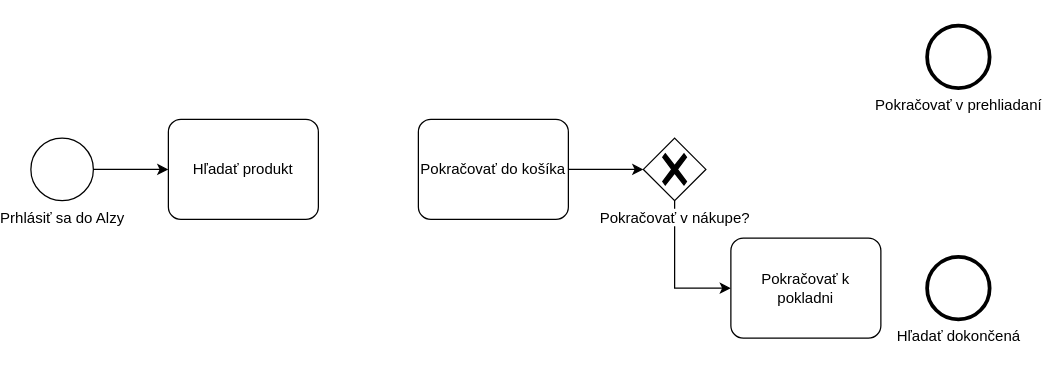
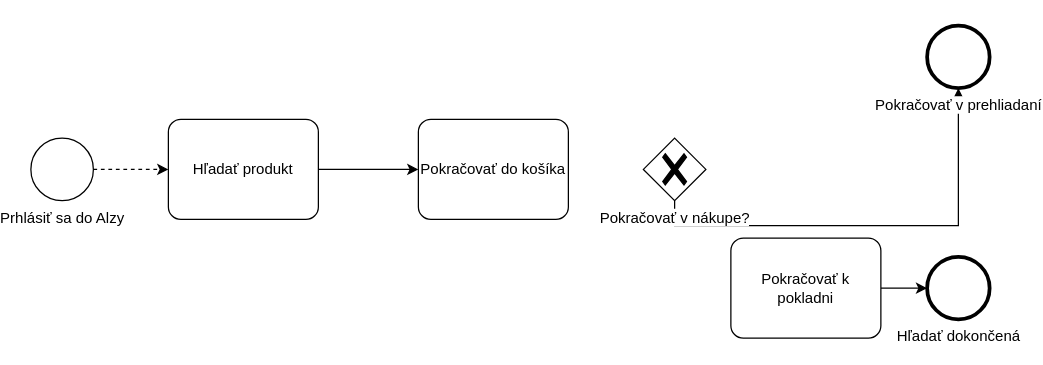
(127, 169) -> (127, 169)
none -> (364, 169)
(601, 169) -> none
(674, 280) -> (909, 226)
none -> (903, 288)
